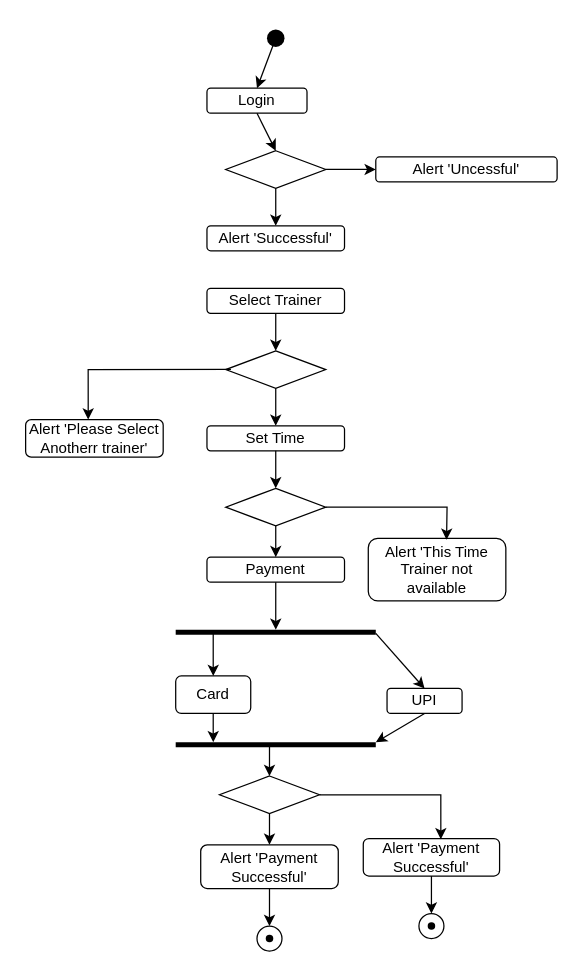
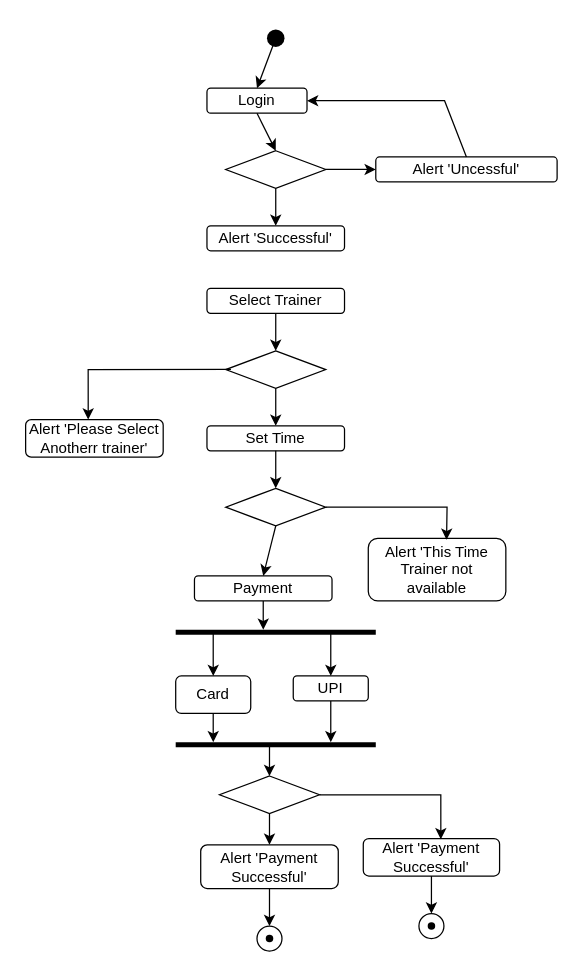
none -> (410, 101)
(276, 569) -> (263, 588)
(424, 701) -> (331, 688)
